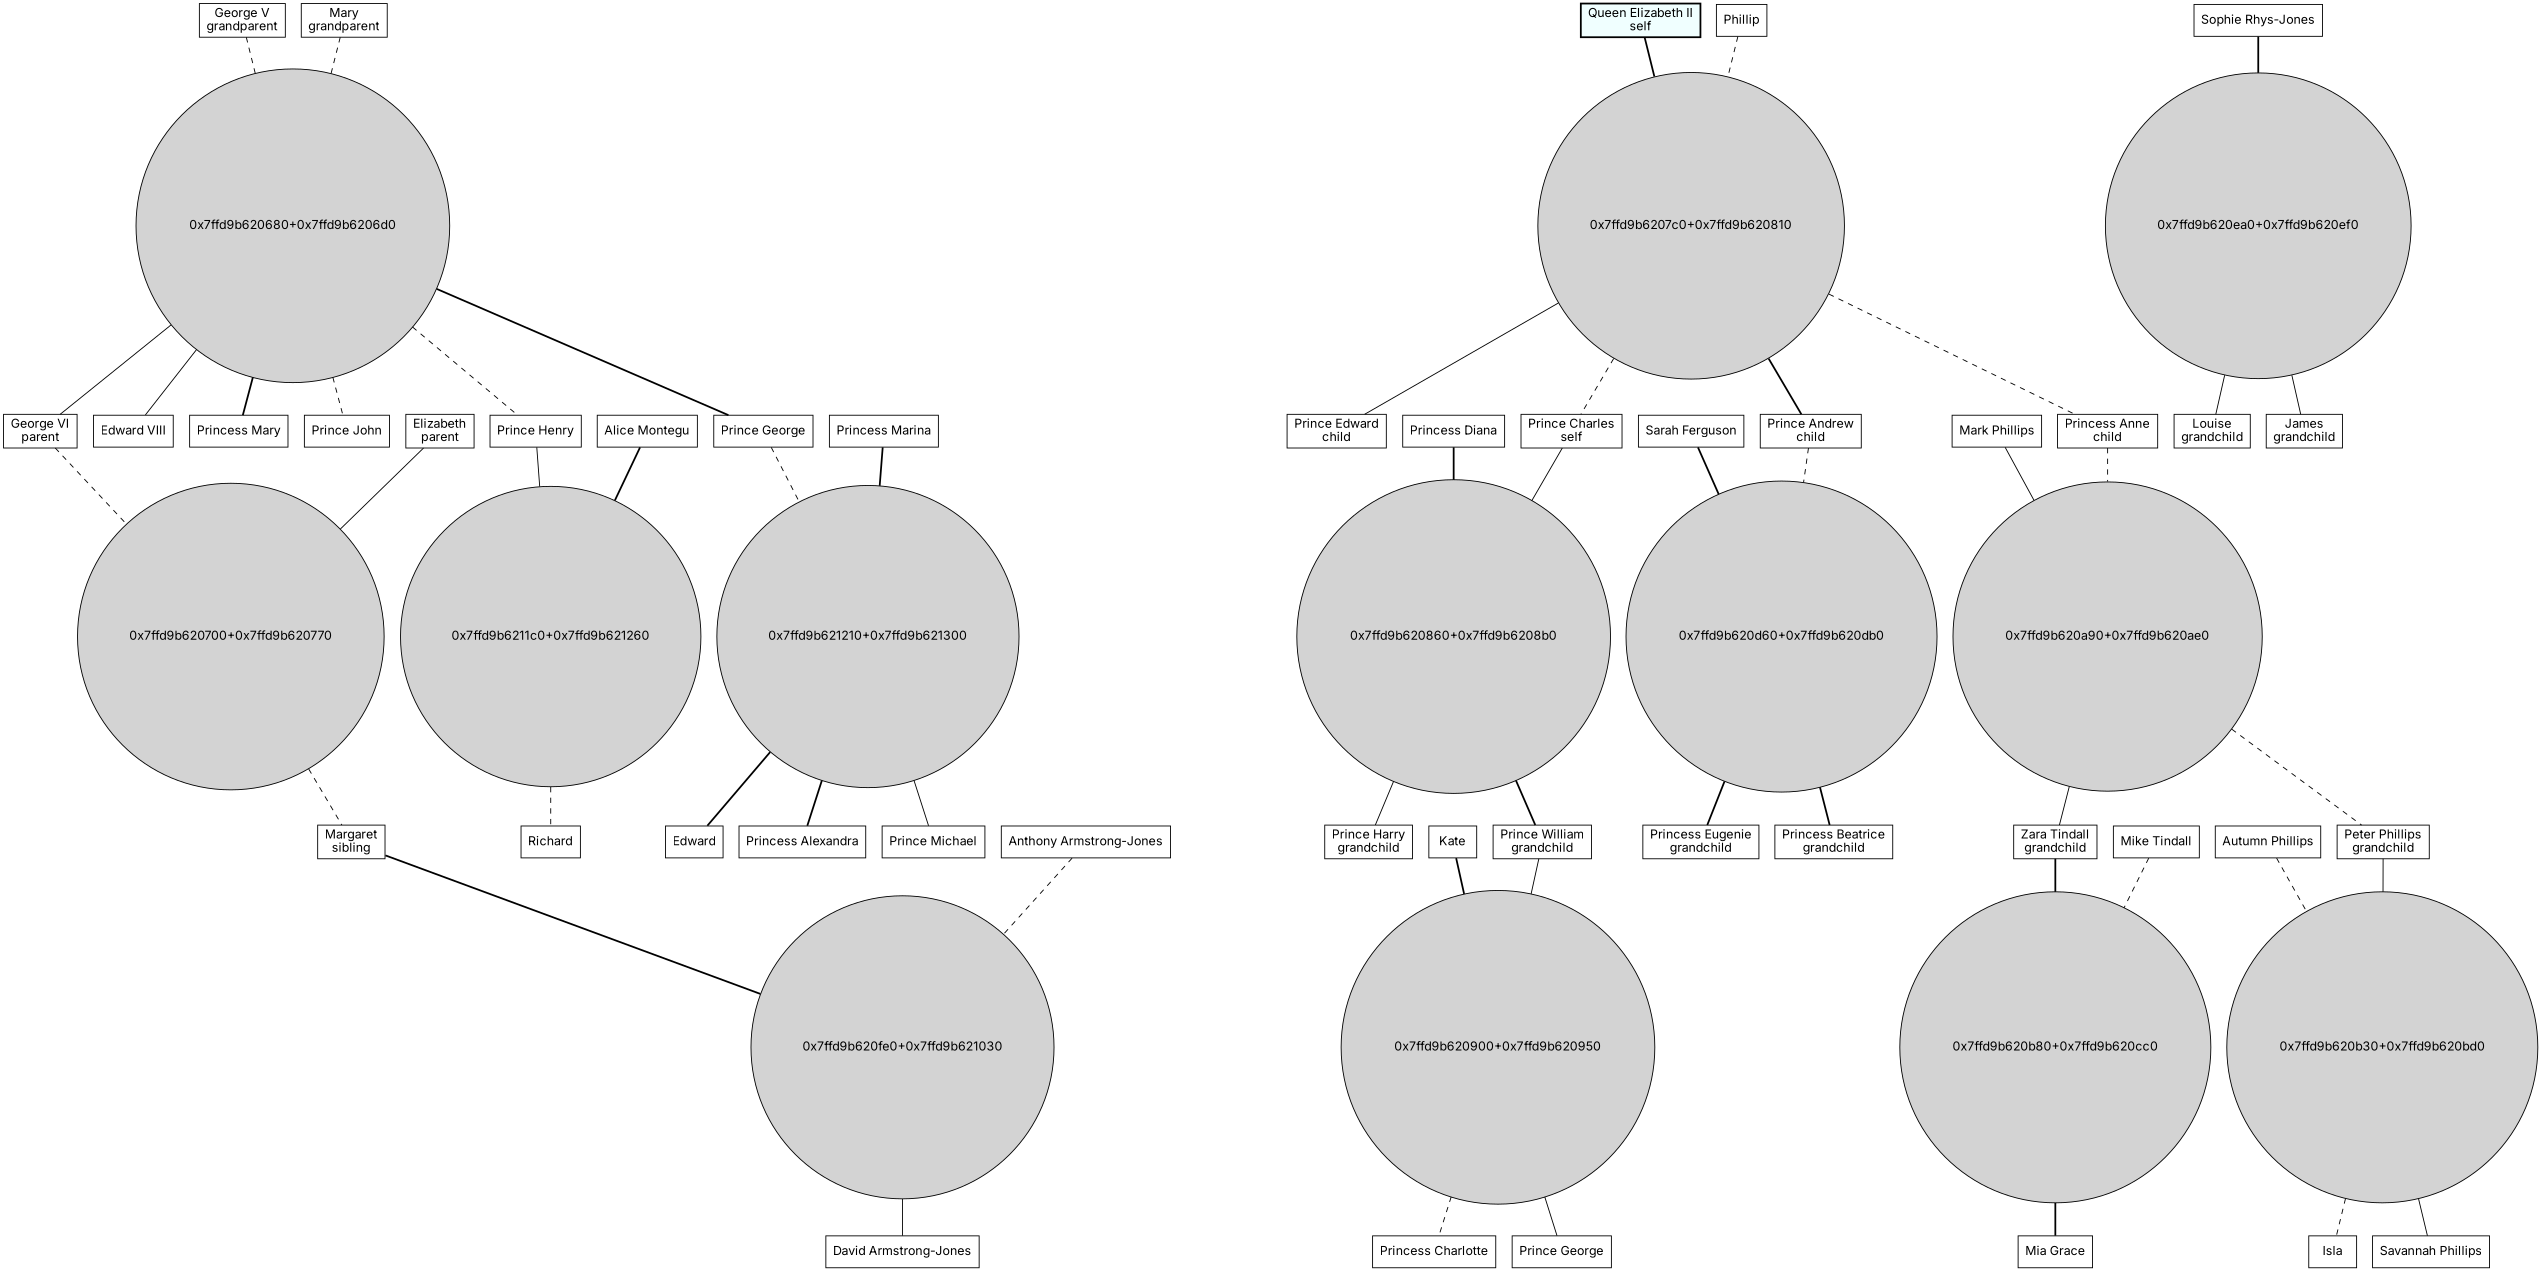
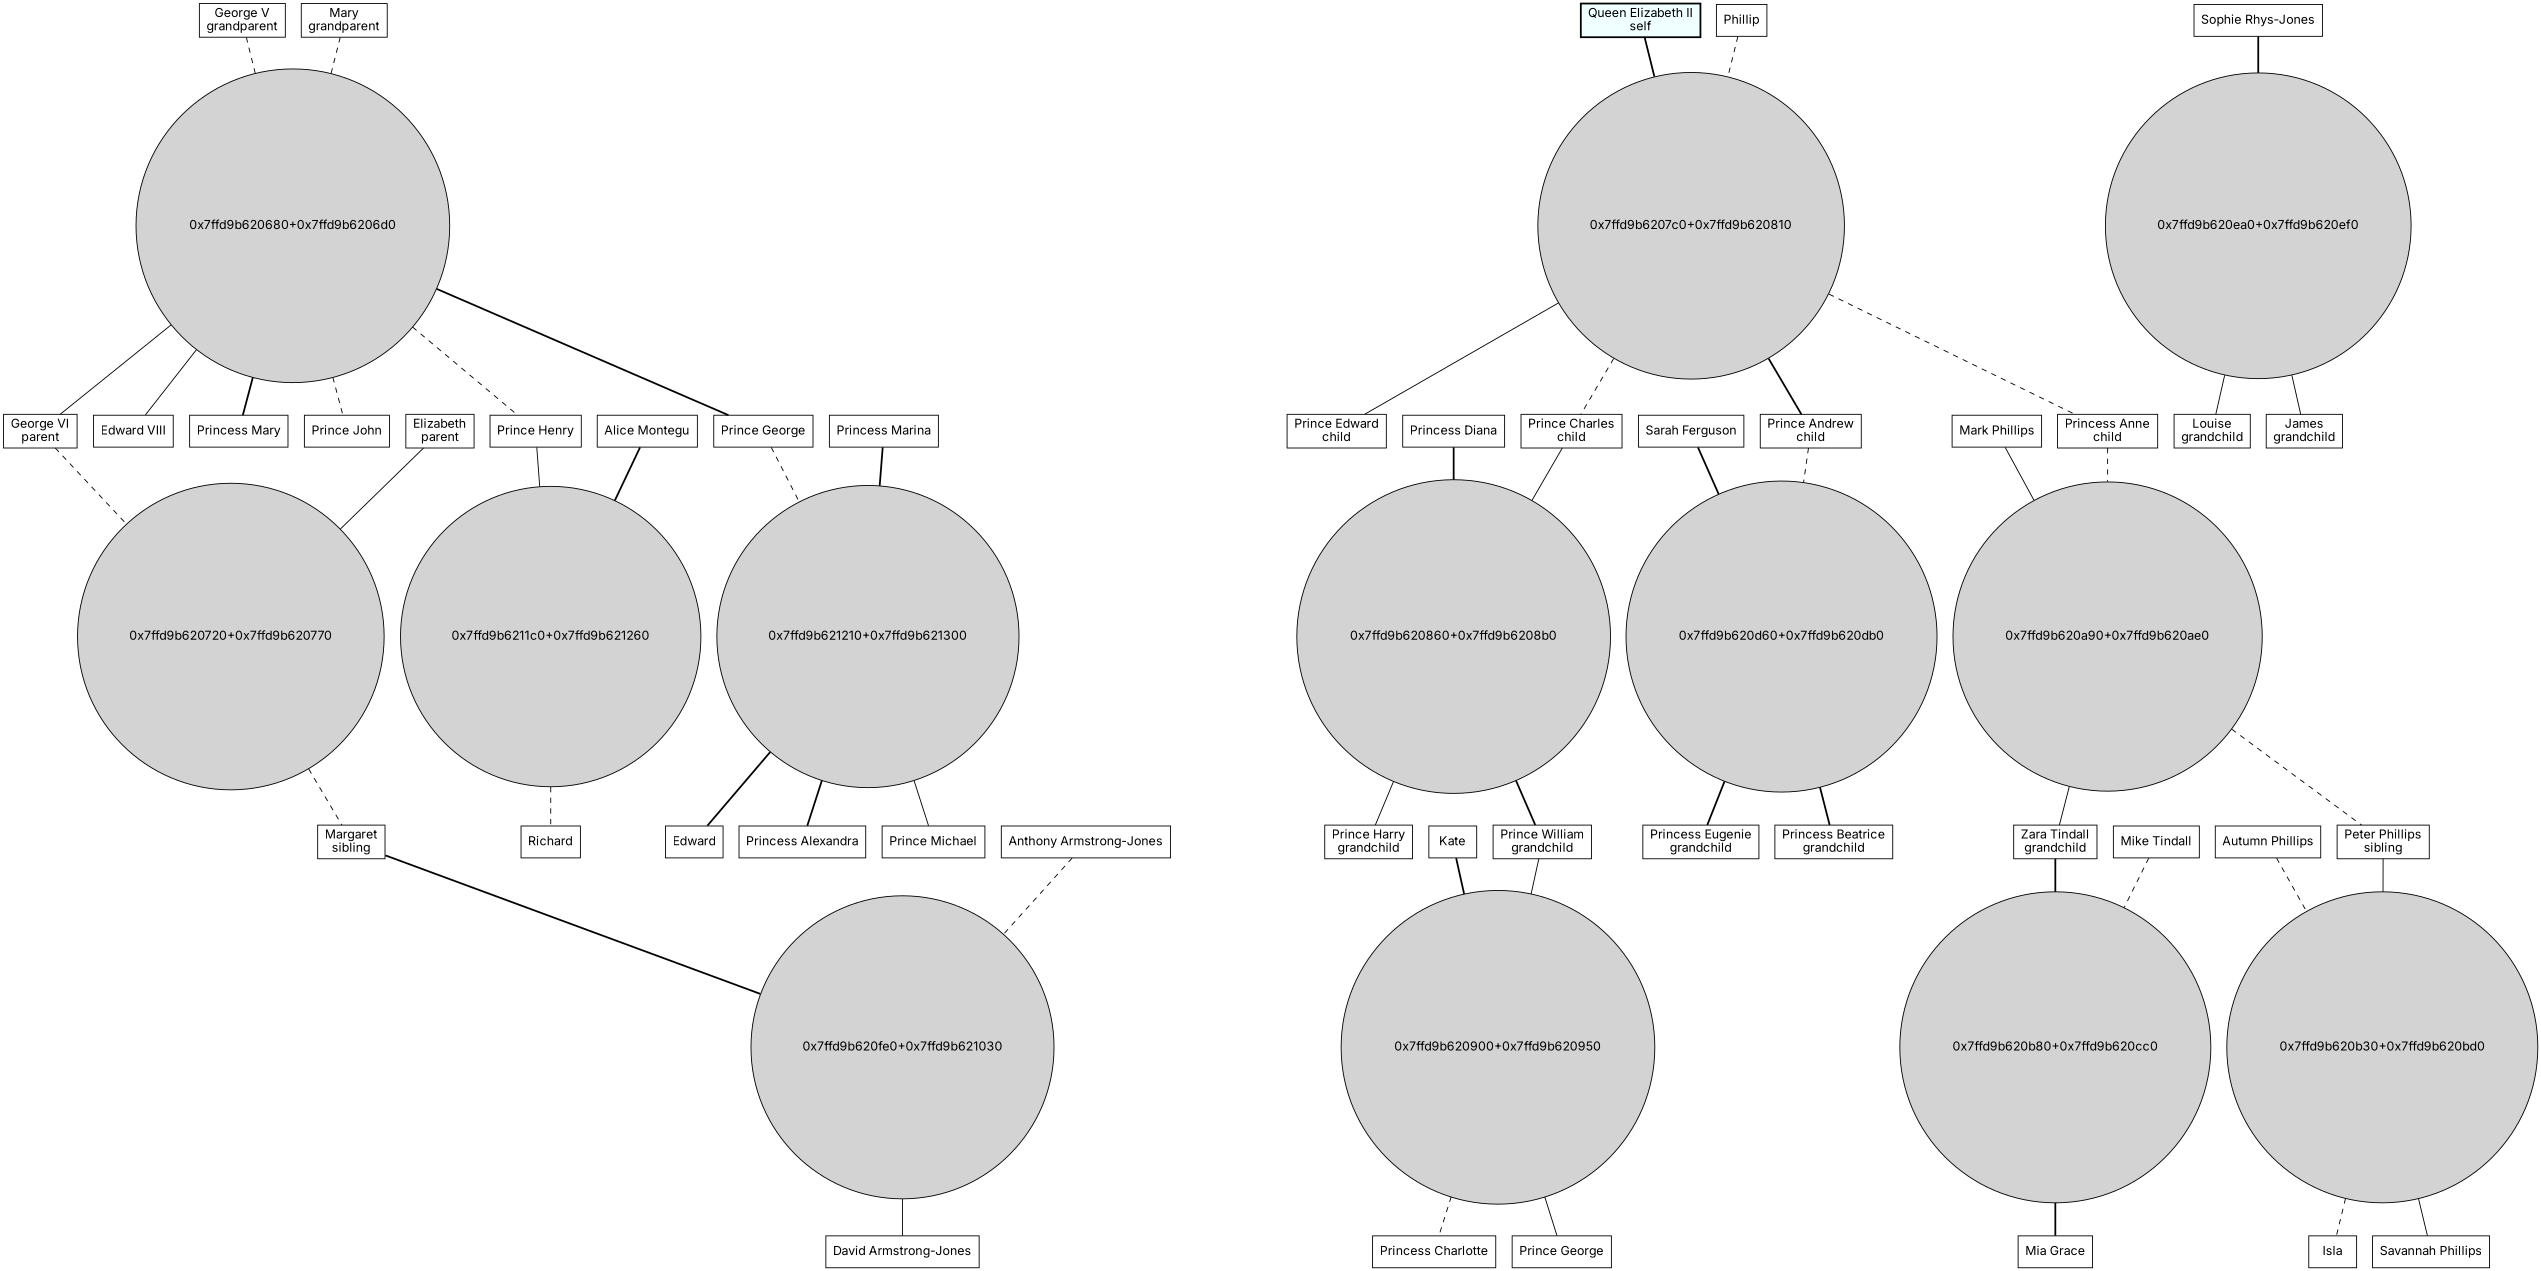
(1572, 431) -> (1572, 431)
(231, 637) -> (231, 637)
(2383, 842) -> (2383, 842)
